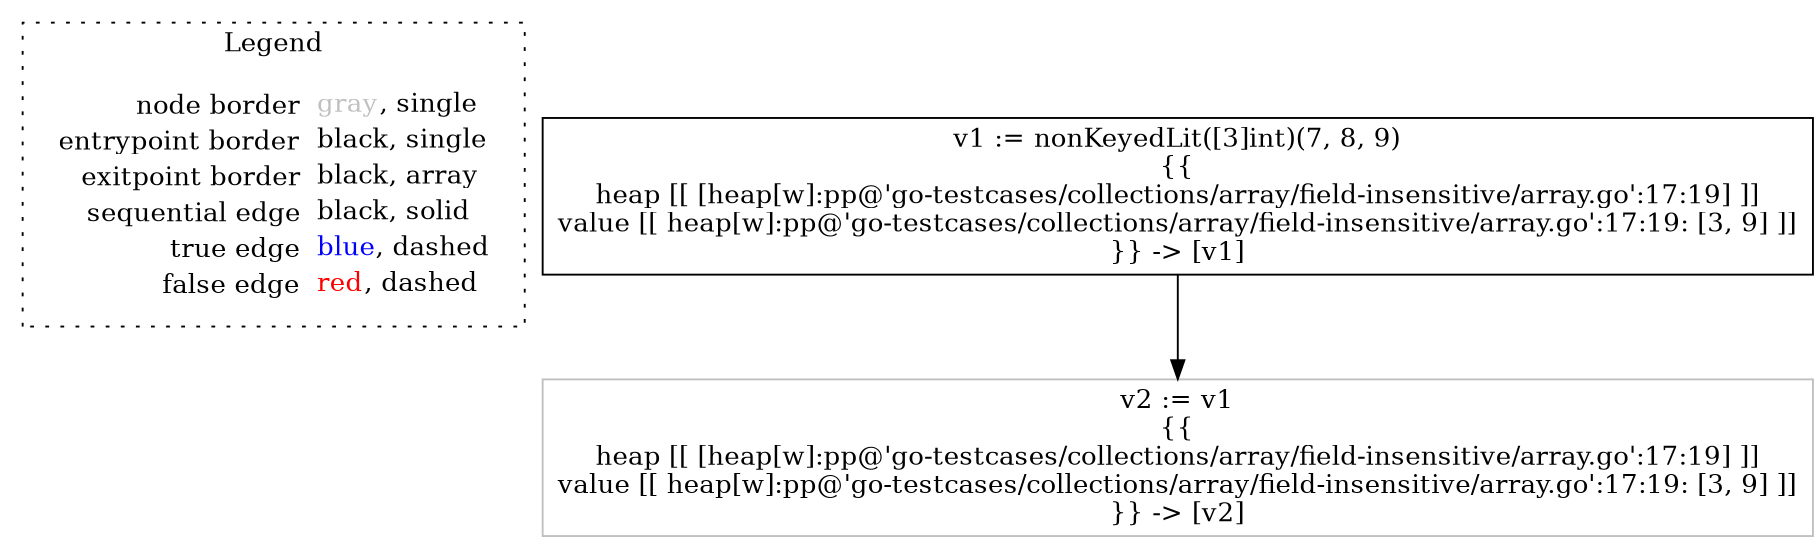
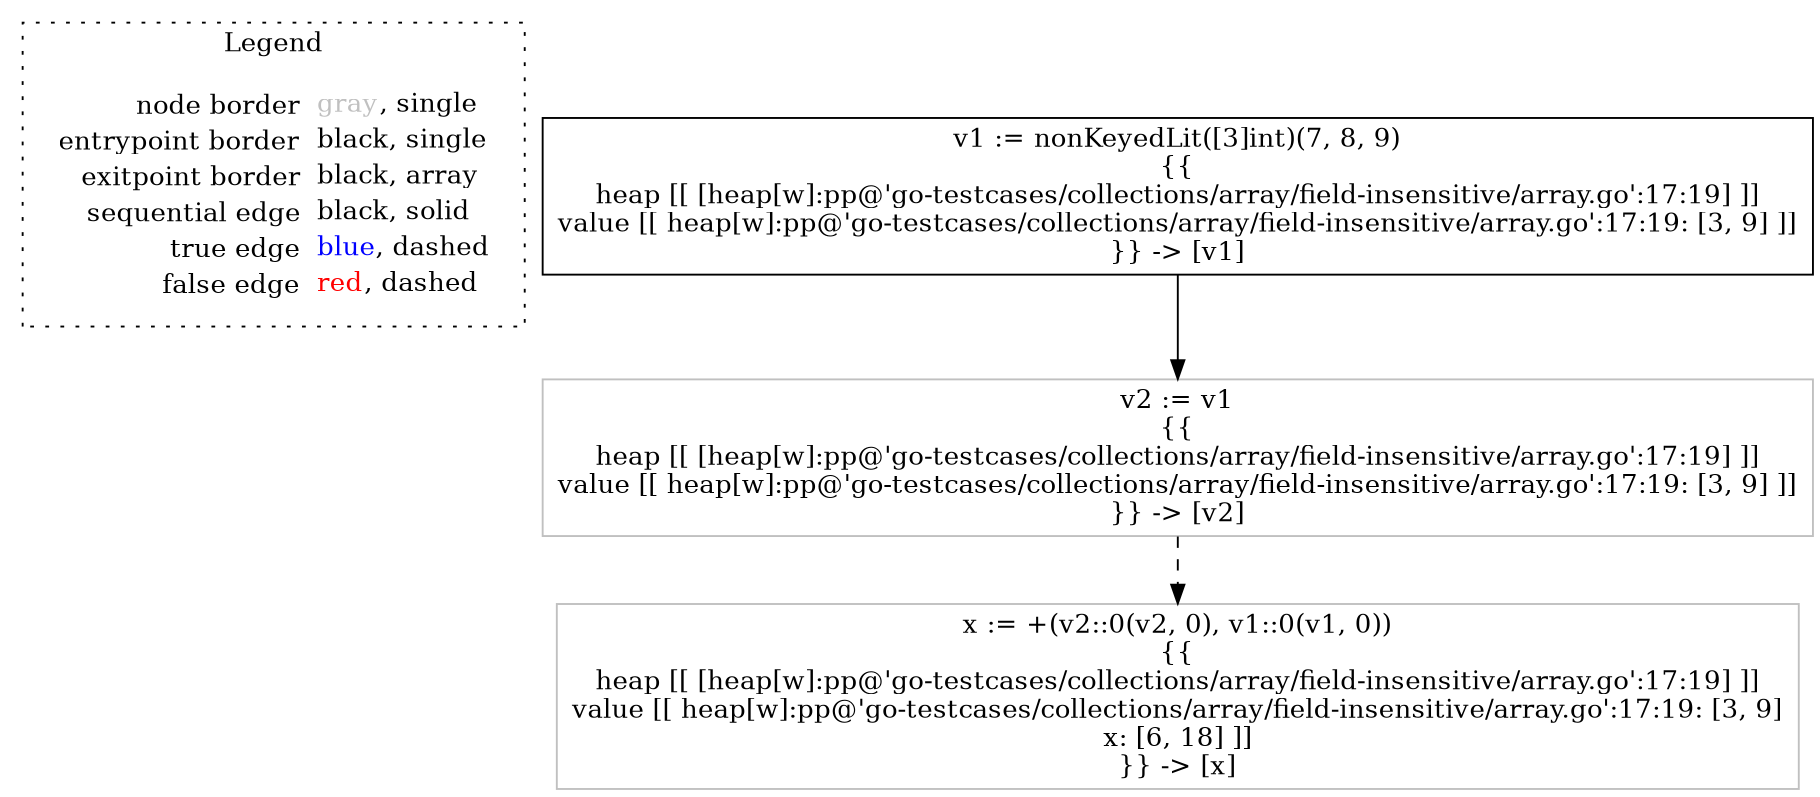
none -> (1178, 696)
